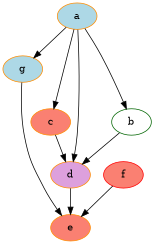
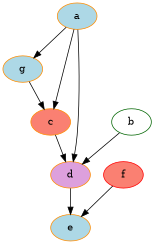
(106, 64) -> none
(27, 149) -> (35, 92)
(71, 228) -> (71, 228)
